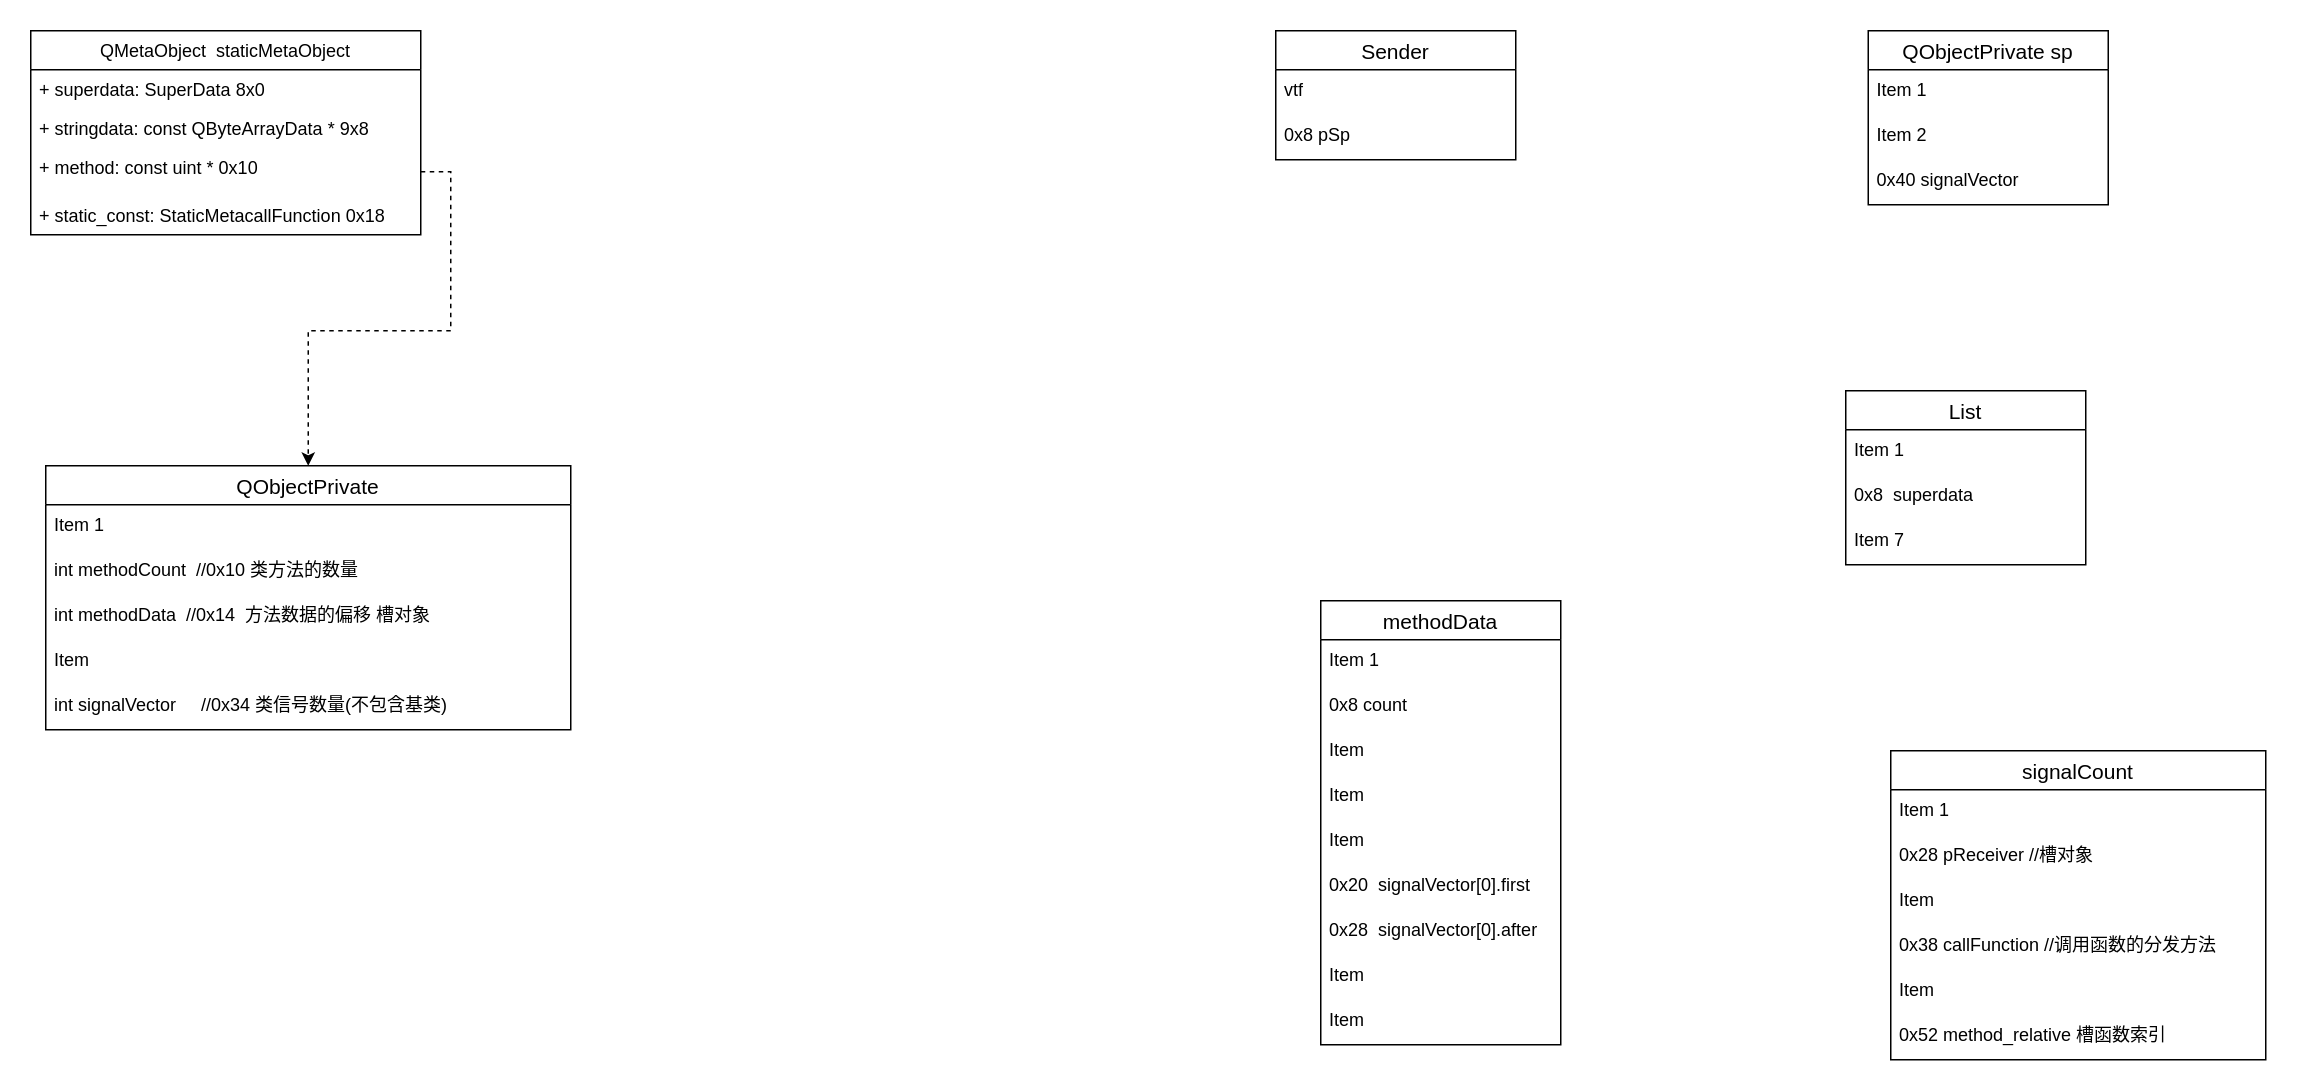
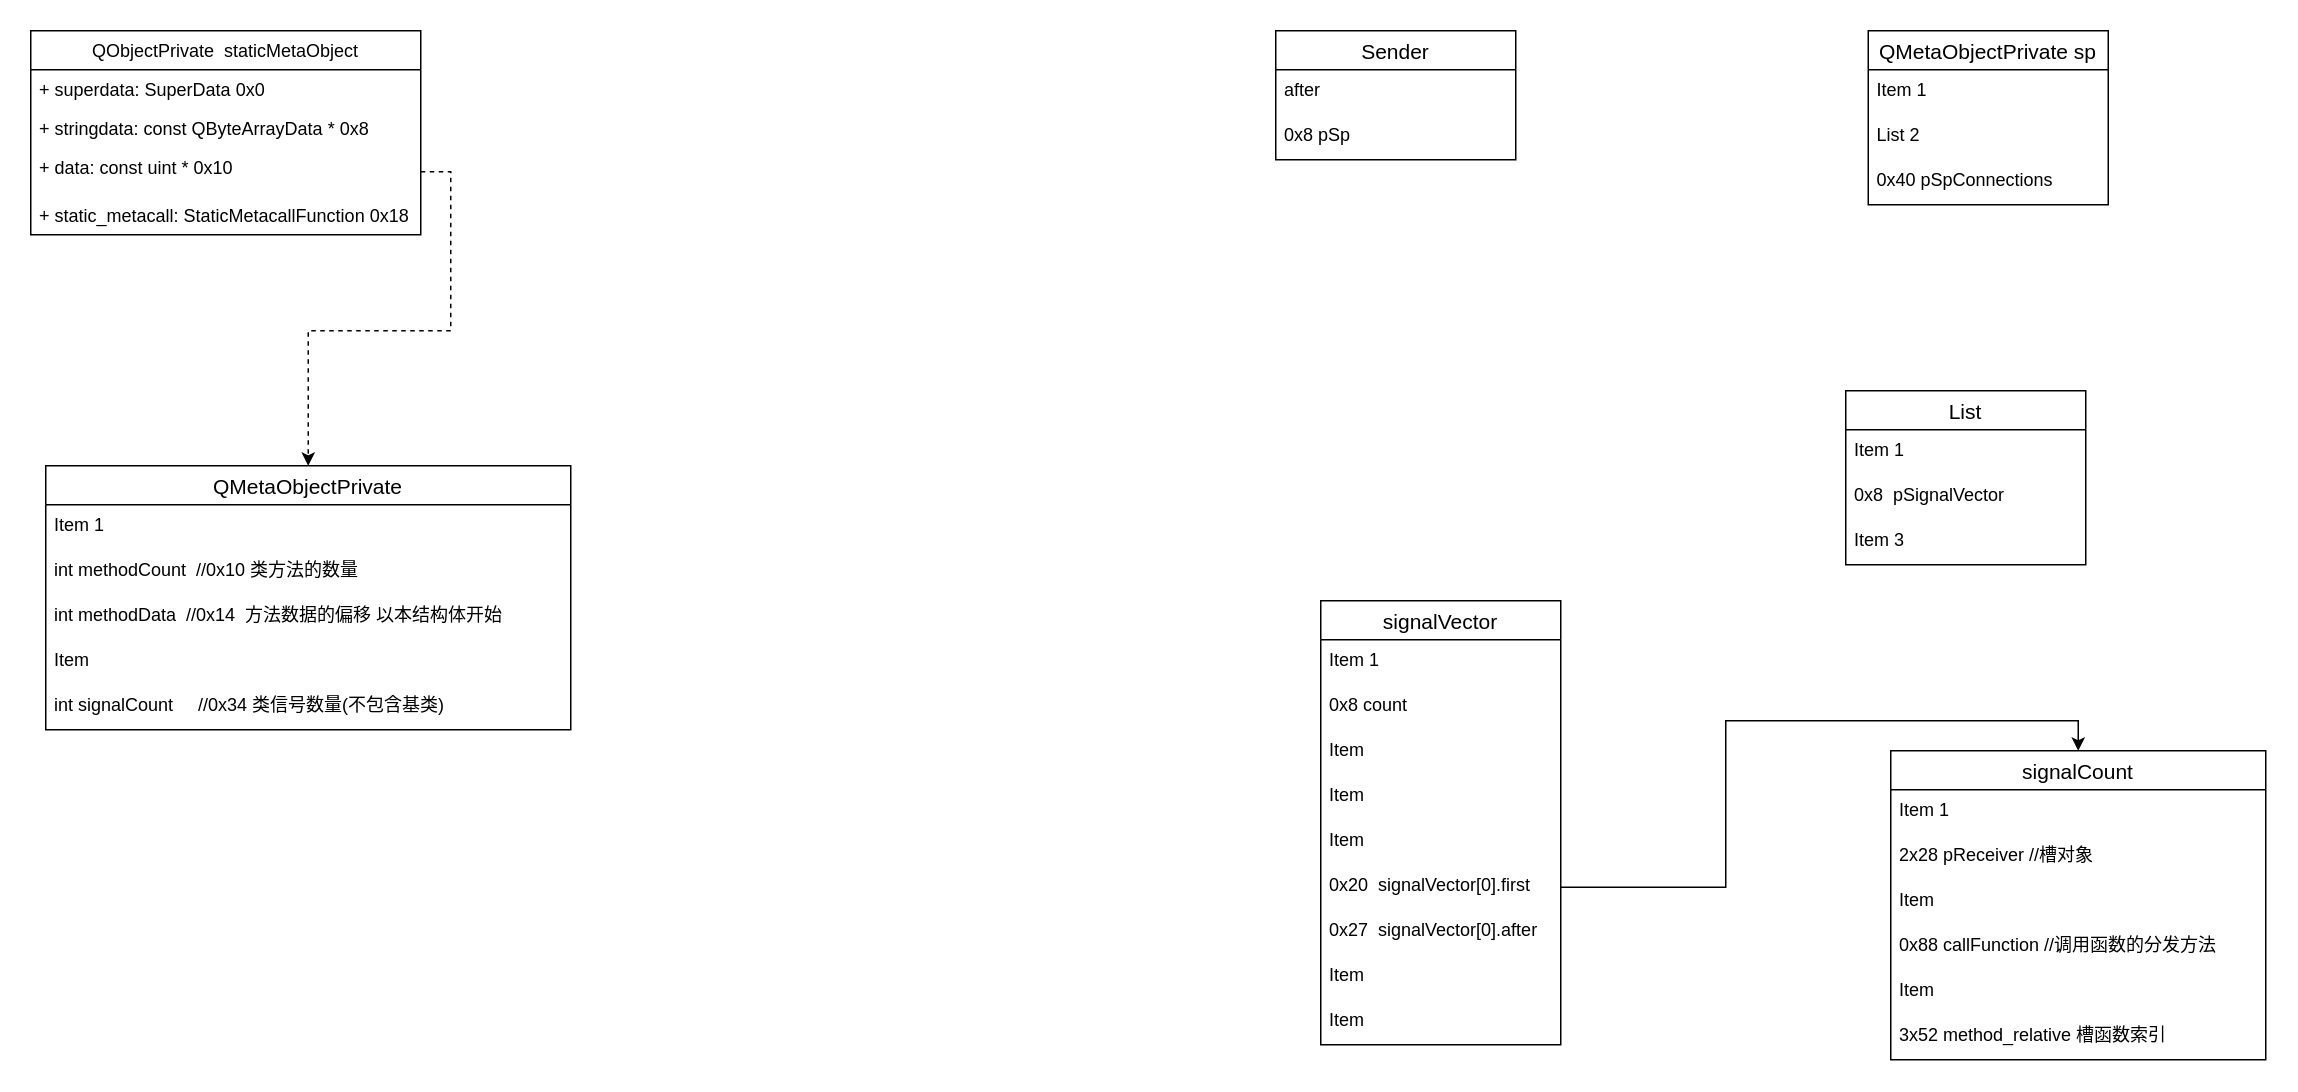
(225, 51) -> (225, 51)
(1988, 52) -> (1988, 52)
(161, 90) -> (161, 90)
(1299, 90) -> (1309, 90)
(224, 129) -> (224, 129)
(1904, 135) -> (1902, 135)
(159, 168) -> (149, 168)
(1955, 180) -> (1968, 180)
(235, 216) -> (245, 216)
(308, 487) -> (308, 487)
(1922, 495) -> (1938, 495)
(1882, 540) -> (1882, 540)
(261, 615) -> (297, 615)
(1440, 622) -> (1440, 622)
(286, 705) -> (281, 705)
none -> (1747, 721)
(2005, 855) -> (2005, 855)
(1456, 930) -> (1456, 930)
(2069, 945) -> (2069, 945)
(2043, 1035) -> (2043, 1035)
